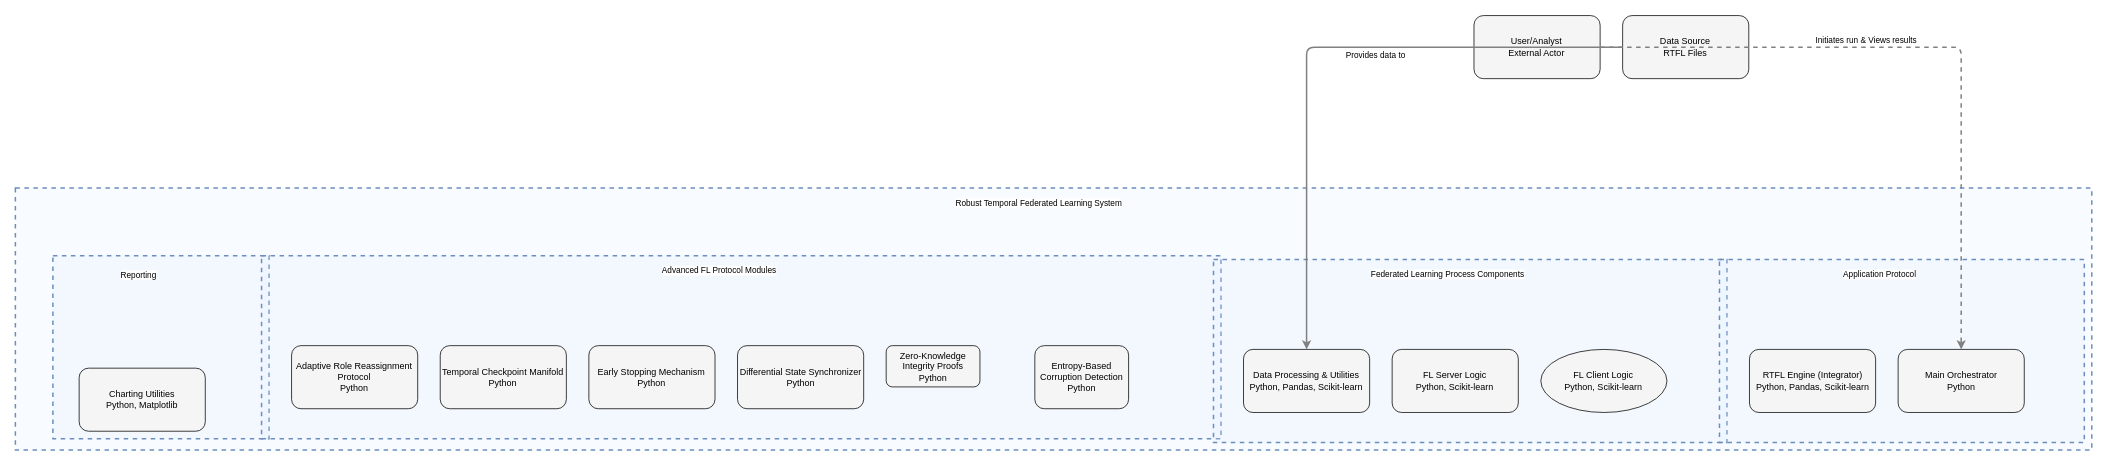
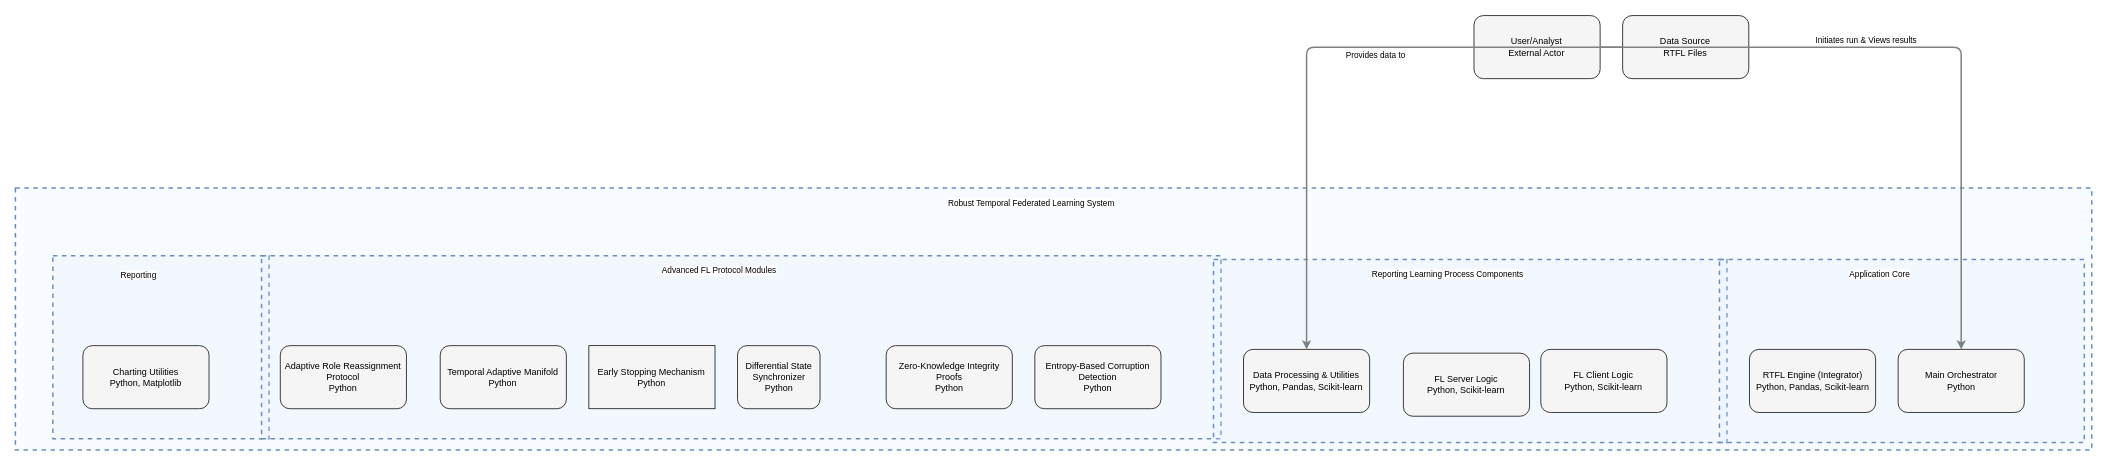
(1934, 47) -> (1934, 47)
(1038, 203) -> (1031, 203)
(1448, 274) -> (1448, 274)
(1880, 274) -> (1880, 274)
(933, 366) -> (949, 377)
(355, 377) -> (343, 377)
(503, 377) -> (503, 377)
(652, 377) -> (652, 377)
(800, 377) -> (779, 377)
(1081, 377) -> (1098, 377)
(1455, 381) -> (1466, 384)
(1604, 381) -> (1604, 381)
(142, 399) -> (146, 377)
